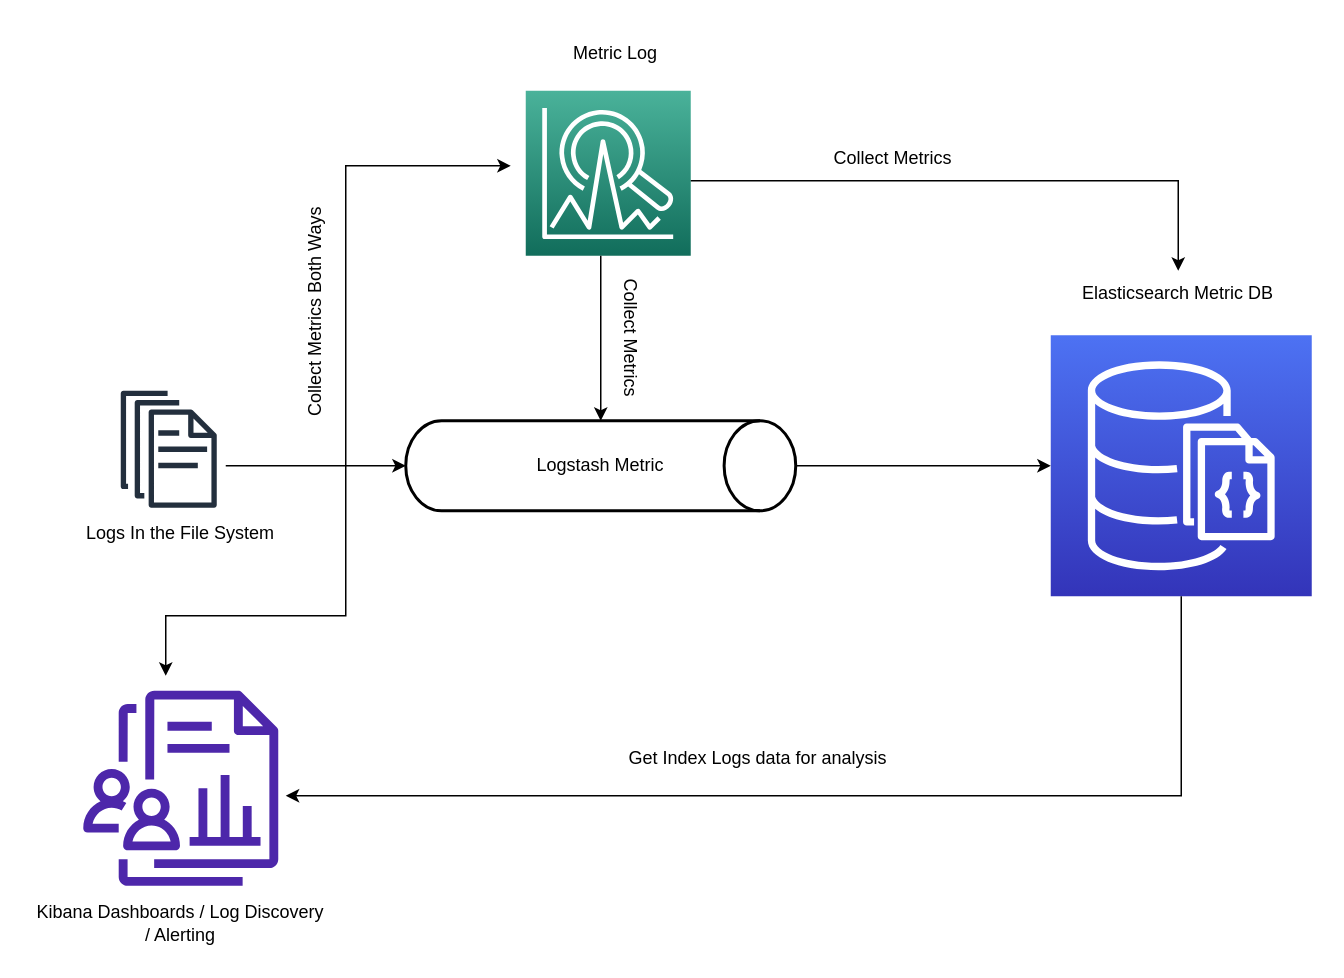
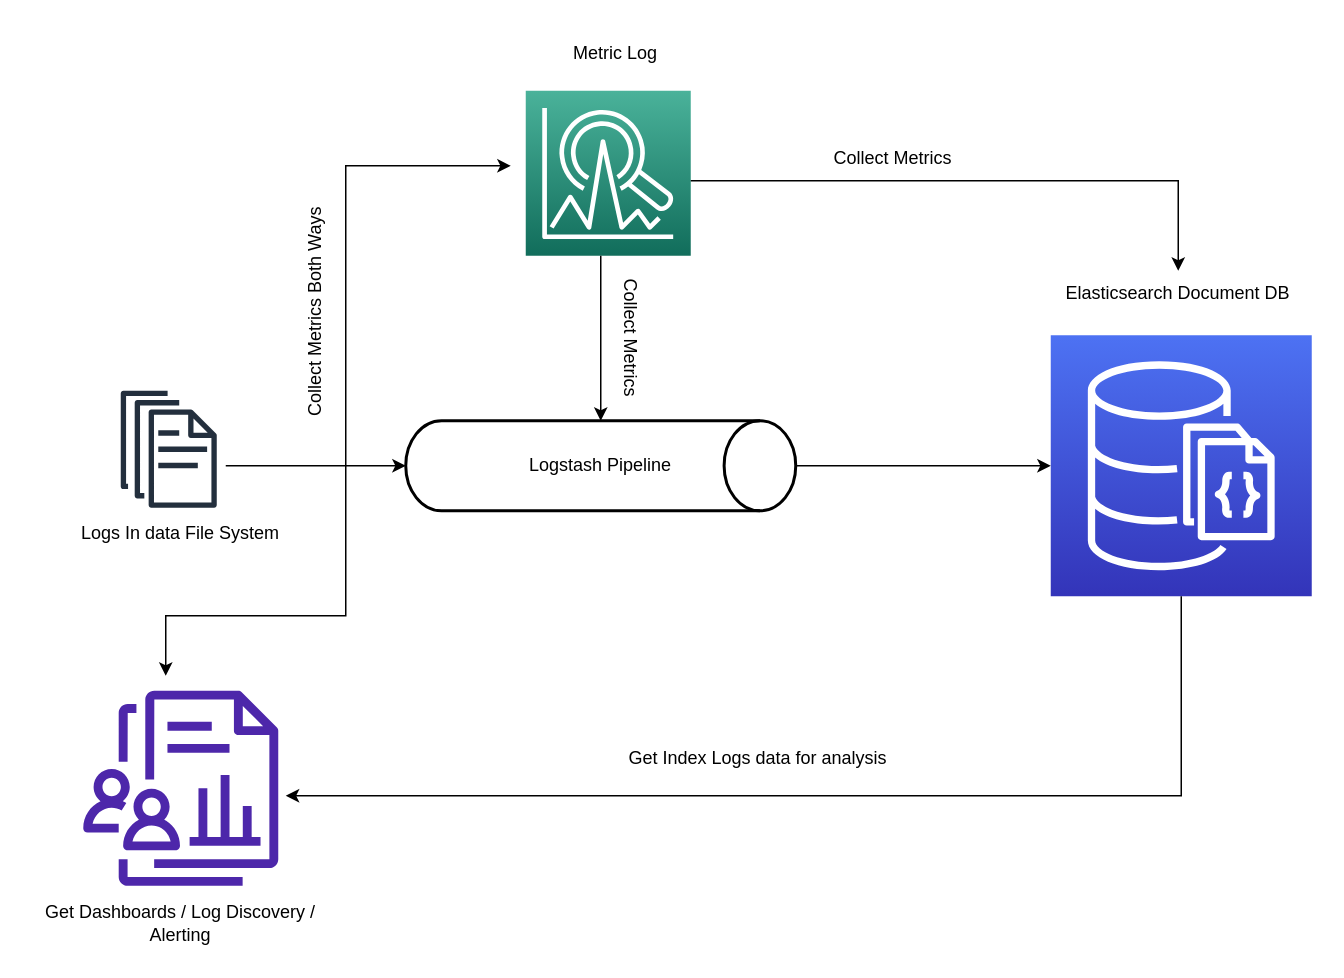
(1178, 293) -> (1178, 293)
(601, 466) -> (601, 466)
(181, 533) -> (181, 533)
(181, 923) -> (181, 923)
